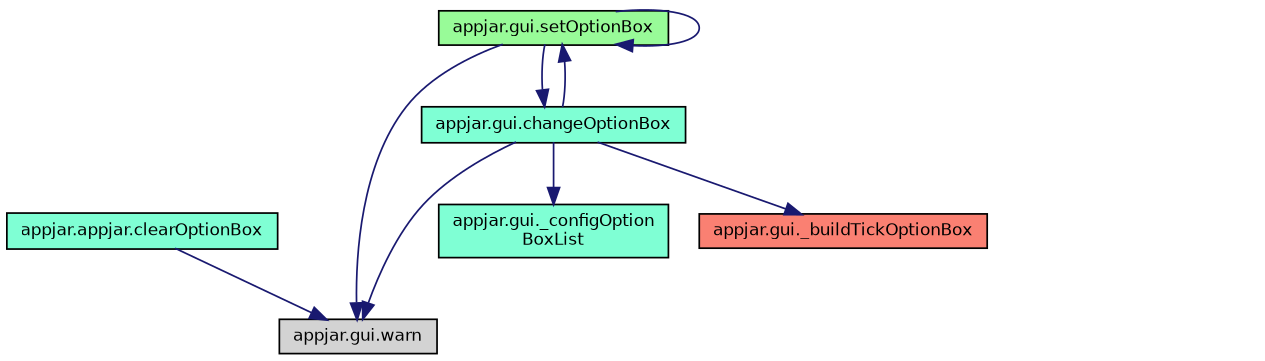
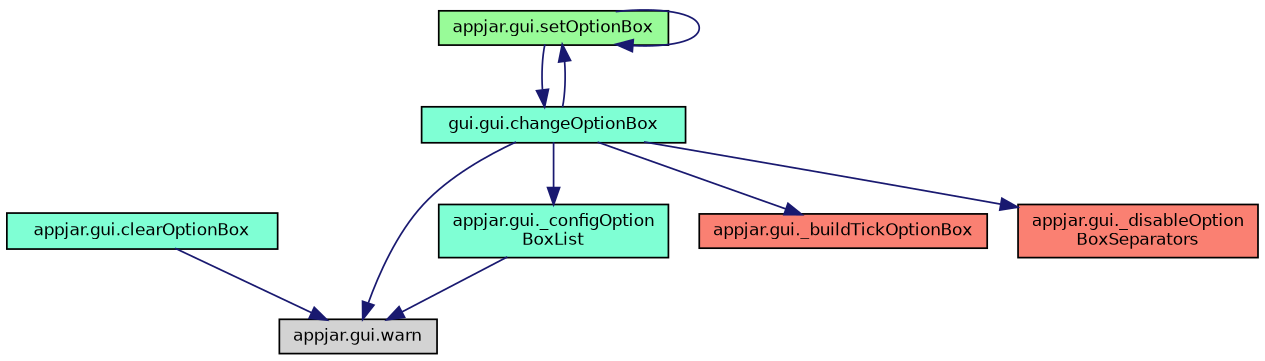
(554, 125) -> (554, 125)
(384, 145) -> (455, 284)
(142, 231) -> (142, 231)
none -> (1138, 231)
